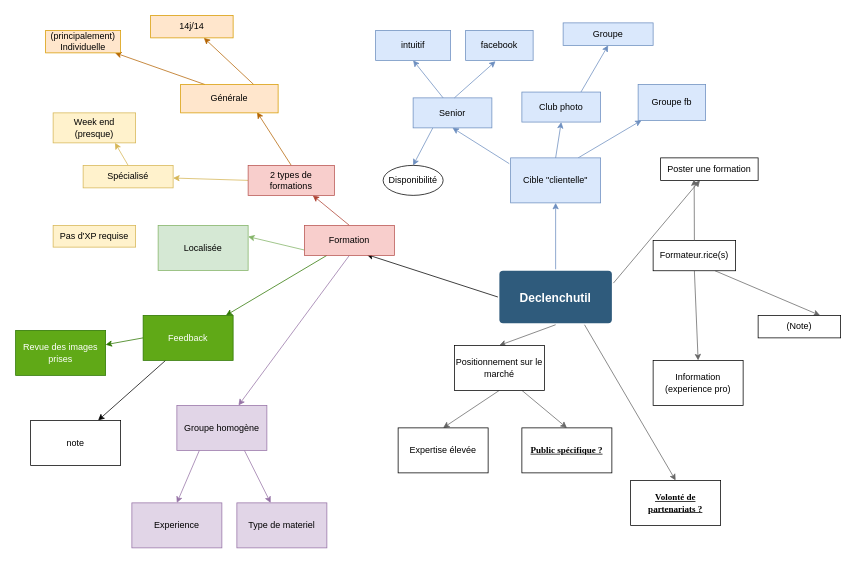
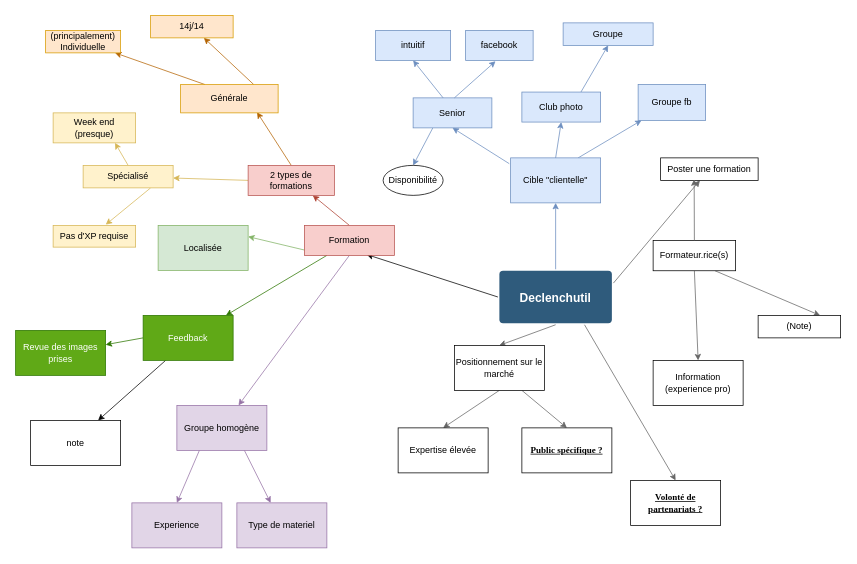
none -> (130, 204)
